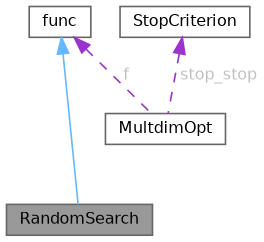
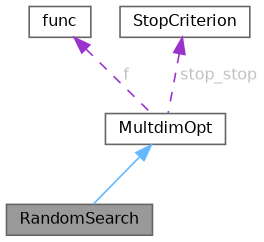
(71, 129) -> (116, 180)
